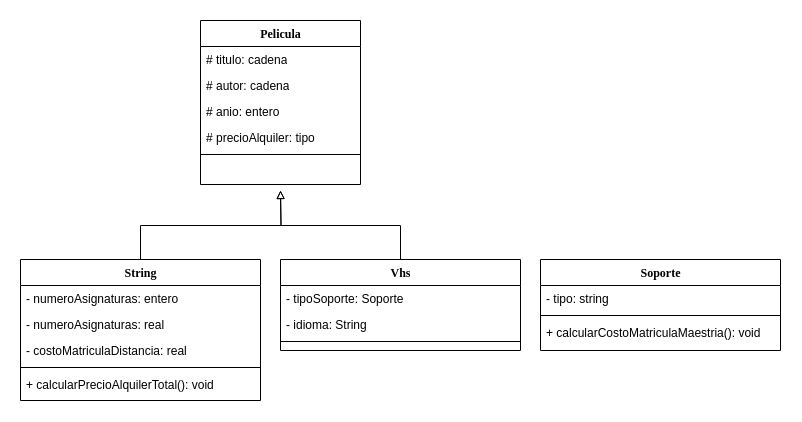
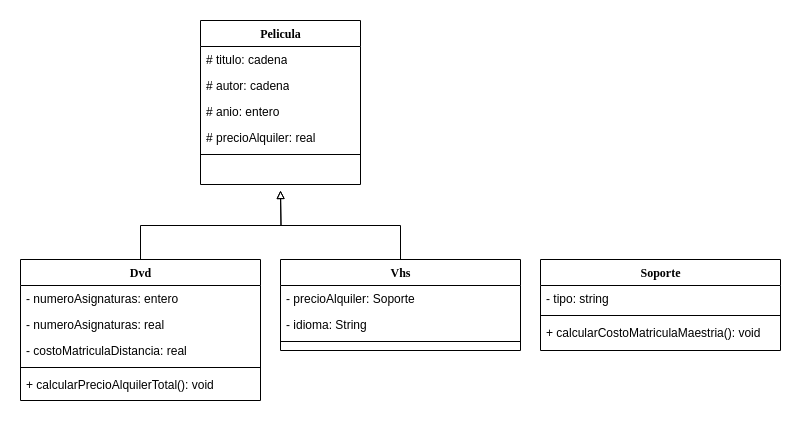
(268, 139) -> (268, 139)
(141, 274) -> (141, 274)
(354, 300) -> (360, 300)
